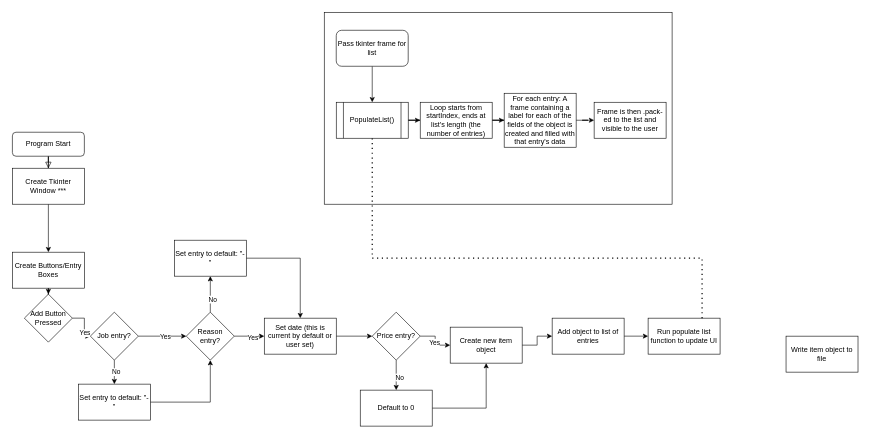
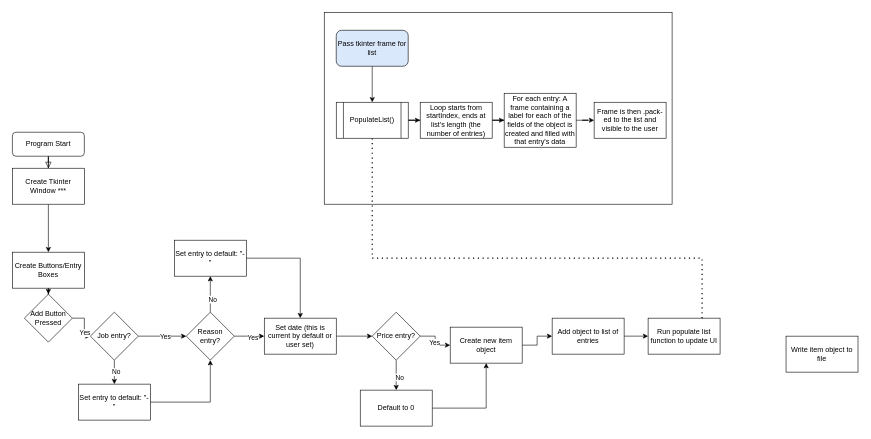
(372, 48) -> (372, 48)
